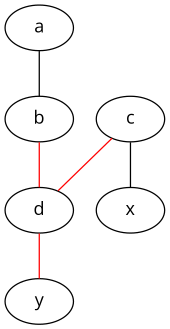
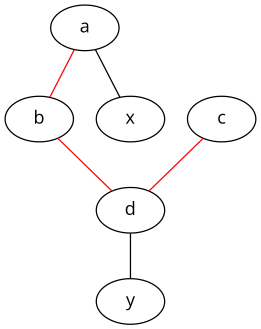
(39, 74) -> (62, 74)
(130, 165) -> (108, 74)
(39, 256) -> (130, 256)
